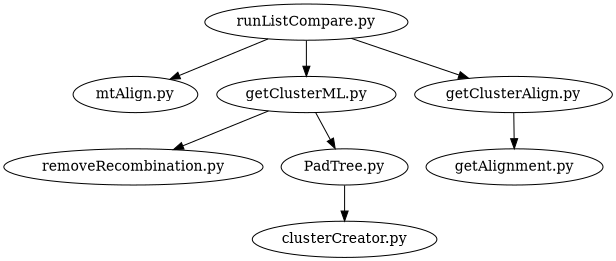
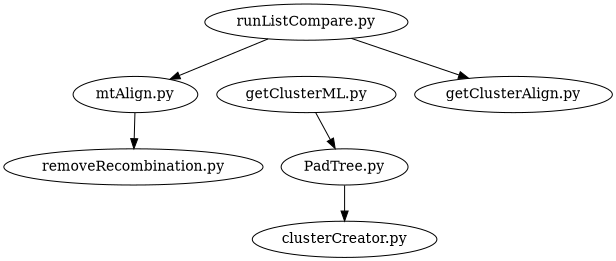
(306, 53) -> none
(226, 128) -> (135, 126)
(515, 167) -> none
